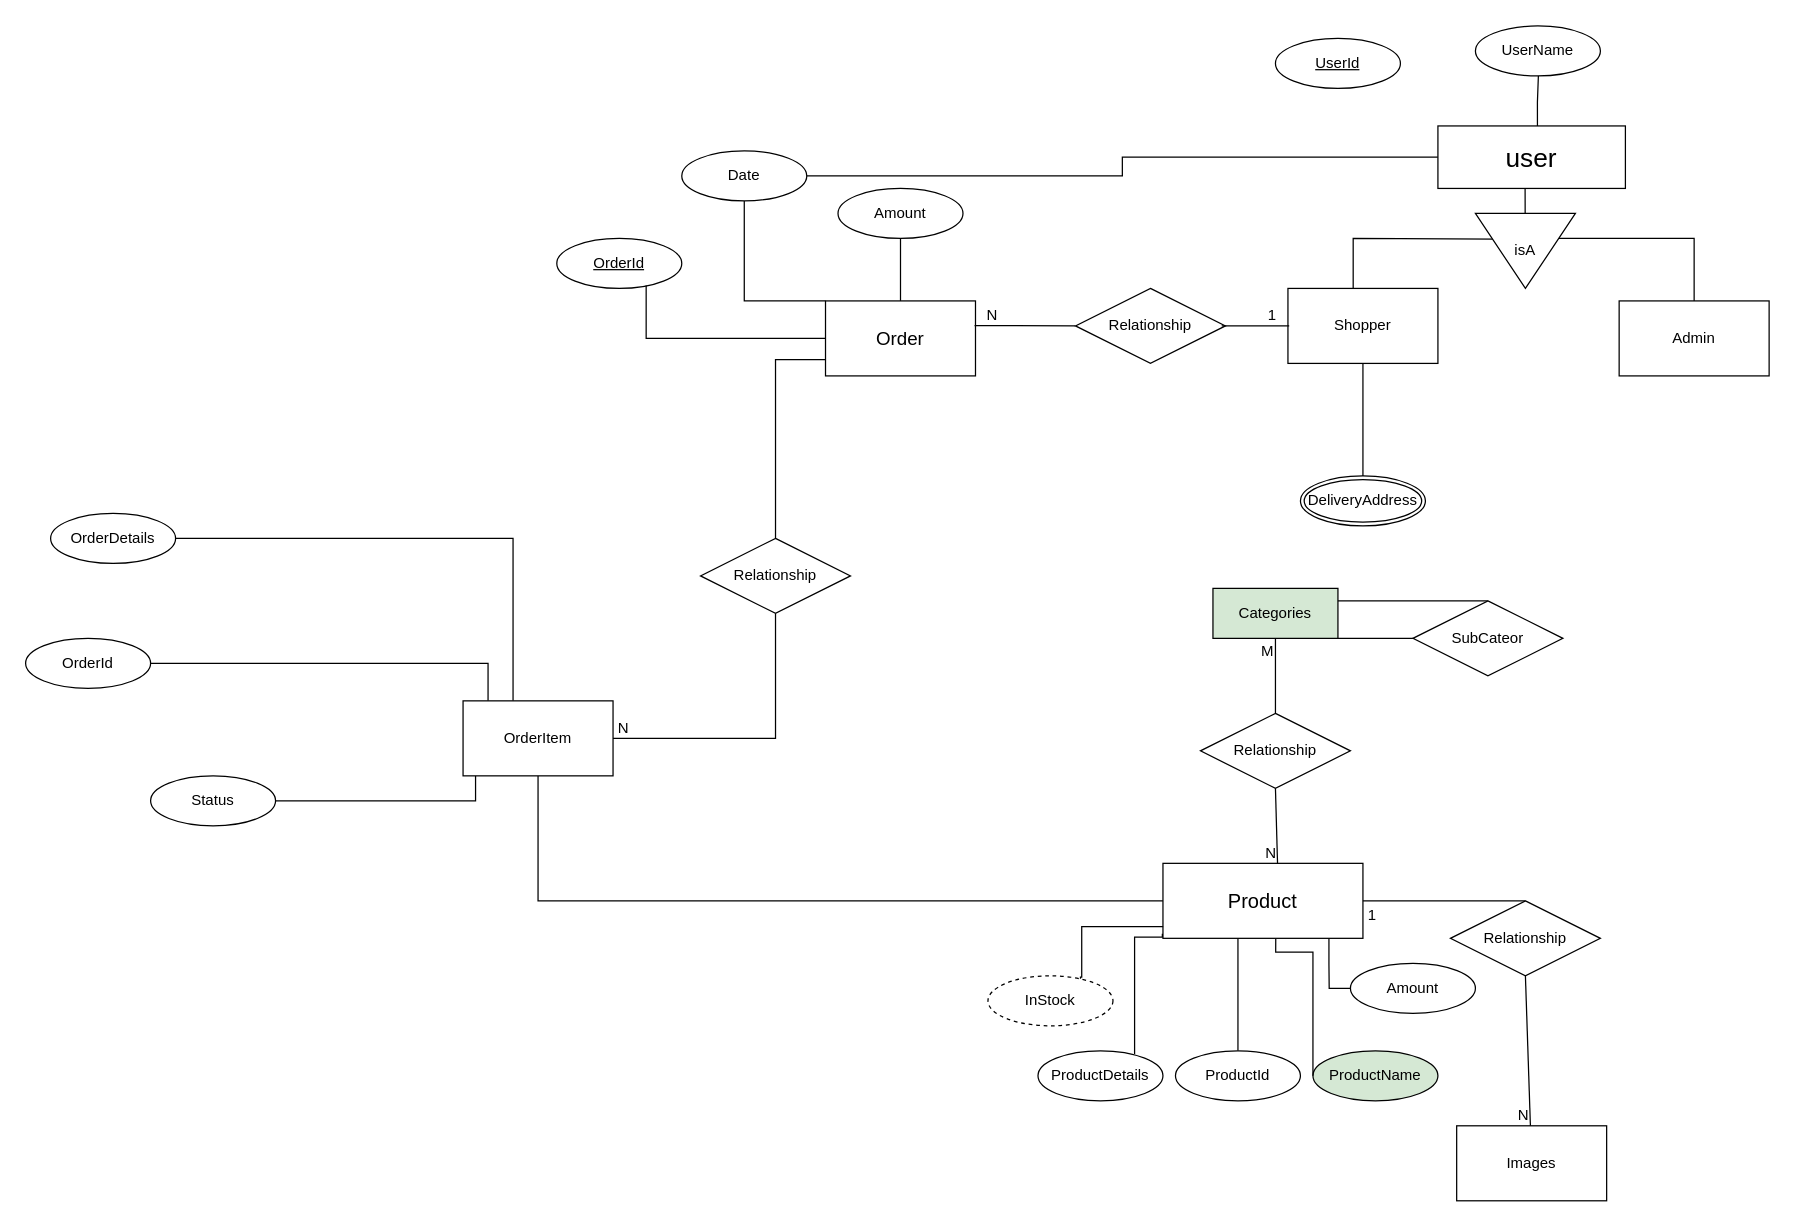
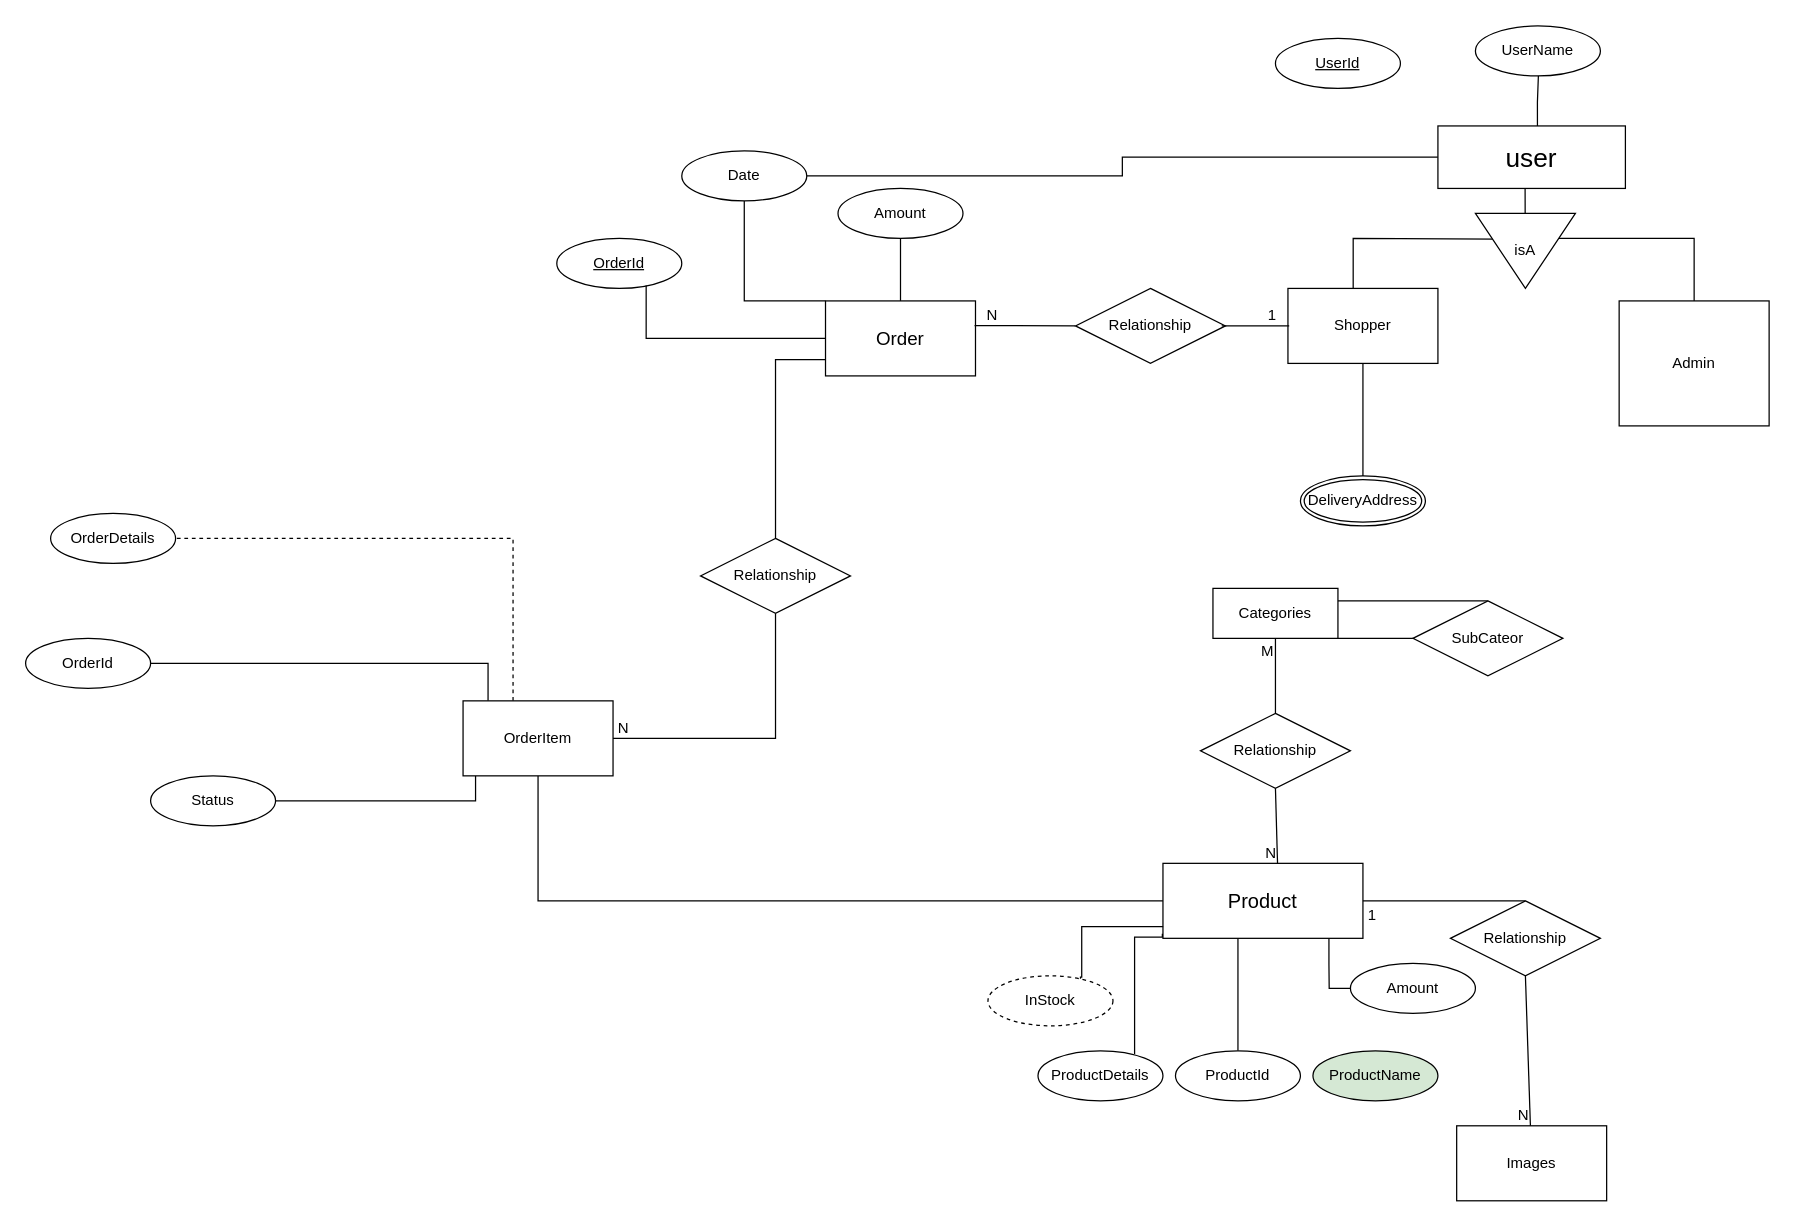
(1694, 338) -> (1694, 363)
(424, 538) -> (424, 538)
(1276, 613) -> (1276, 613)
(1313, 987) -> none
